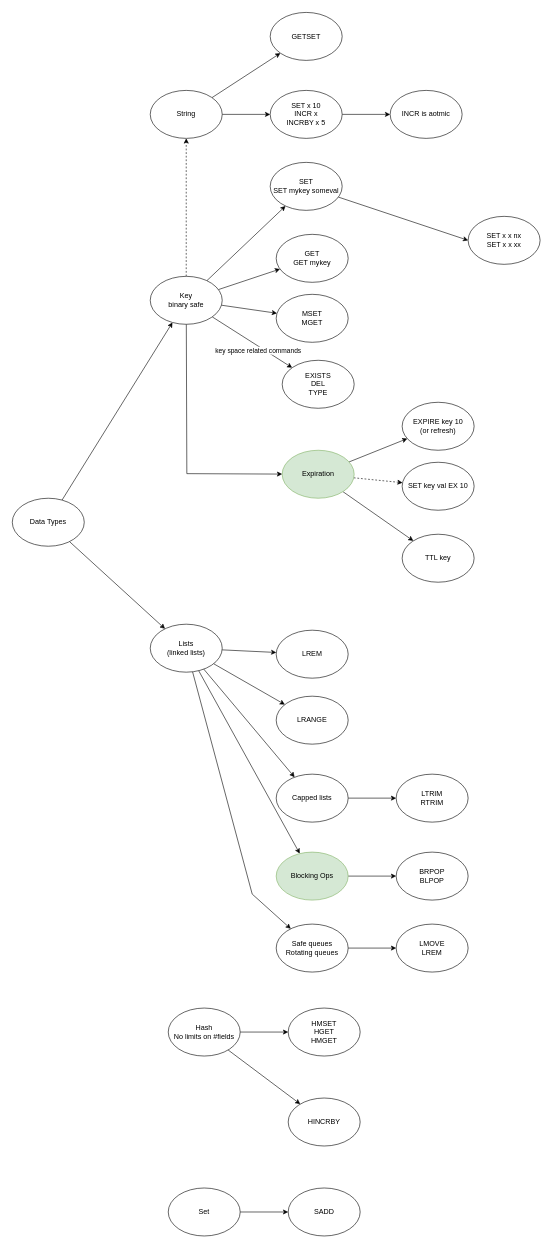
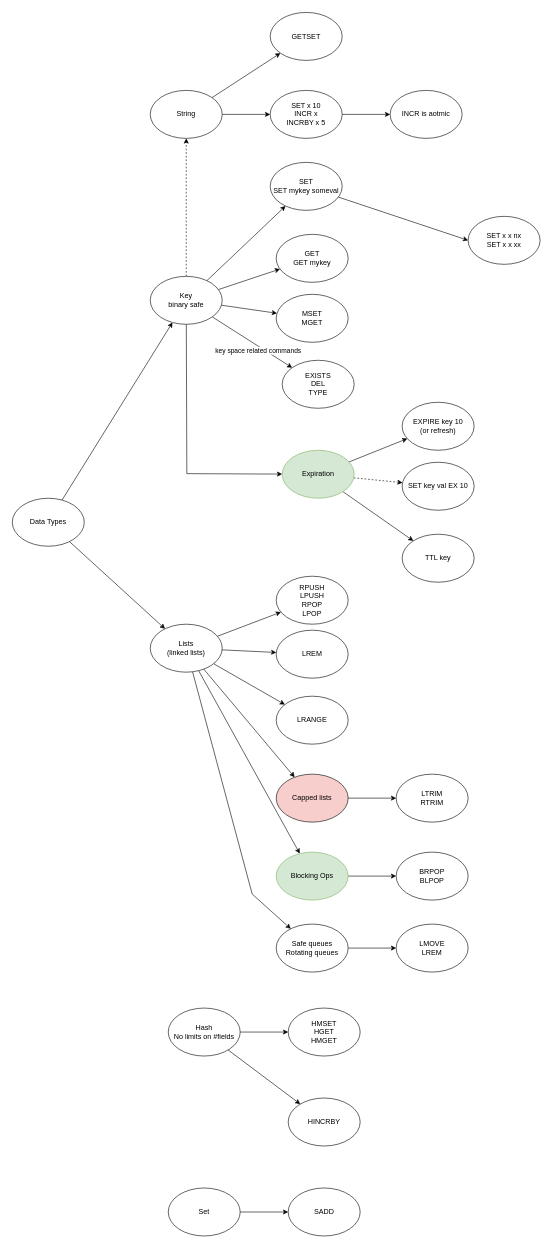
none -> (312, 600)
none -> (248, 625)
(312, 798) -> (312, 798)
